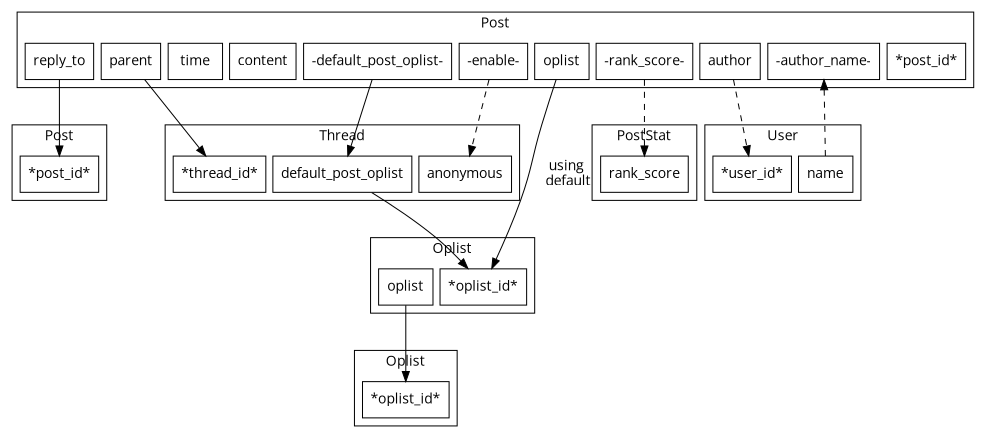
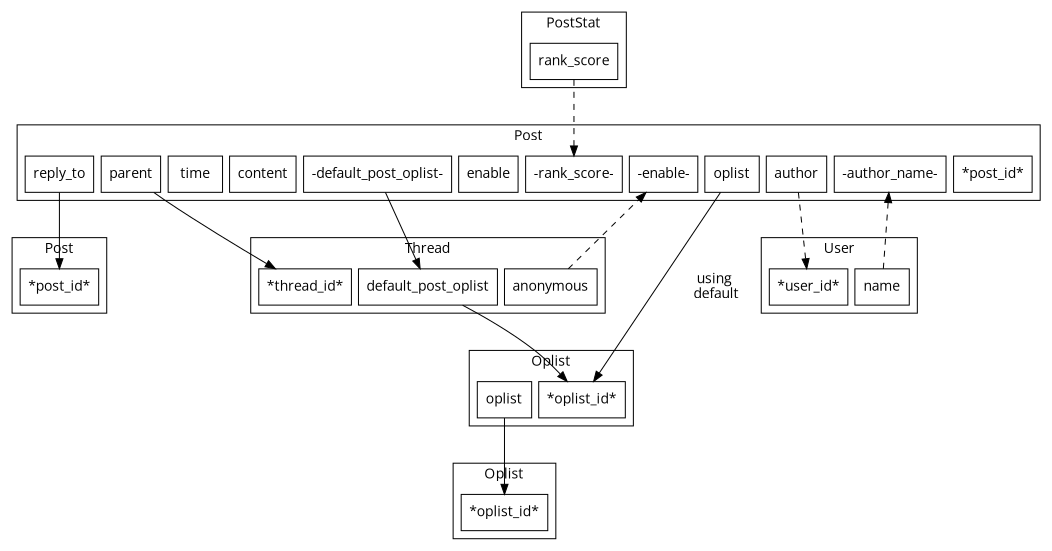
(481, 113) -> (607, 231)
(644, 113) -> (574, 113)
none -> (488, 174)
